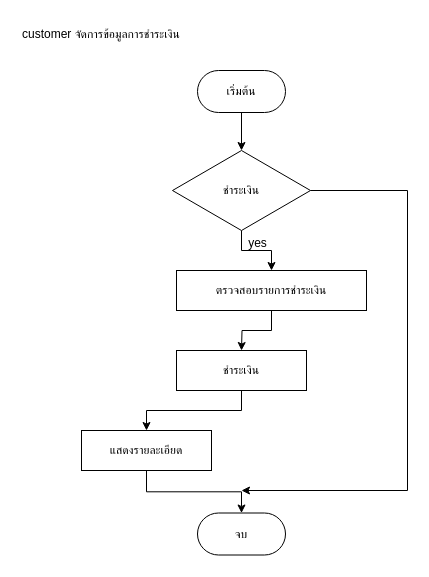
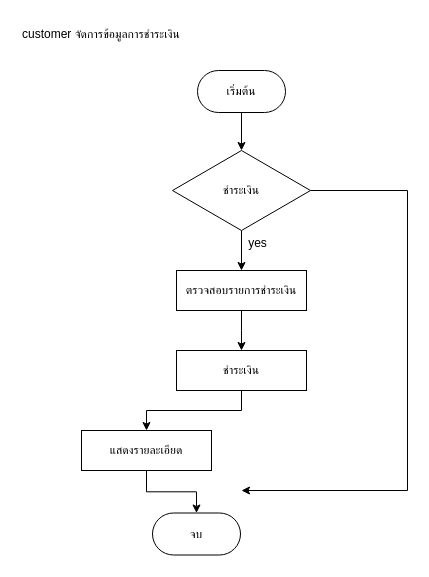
(272, 291) -> (242, 291)
(242, 534) -> (197, 534)
